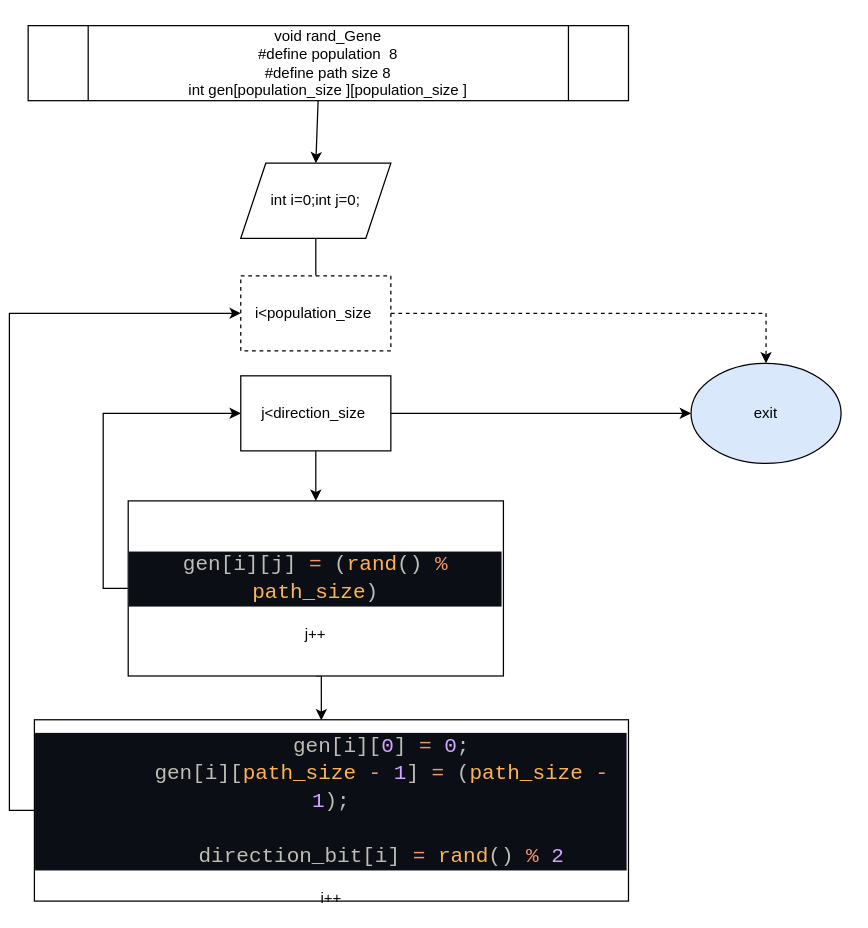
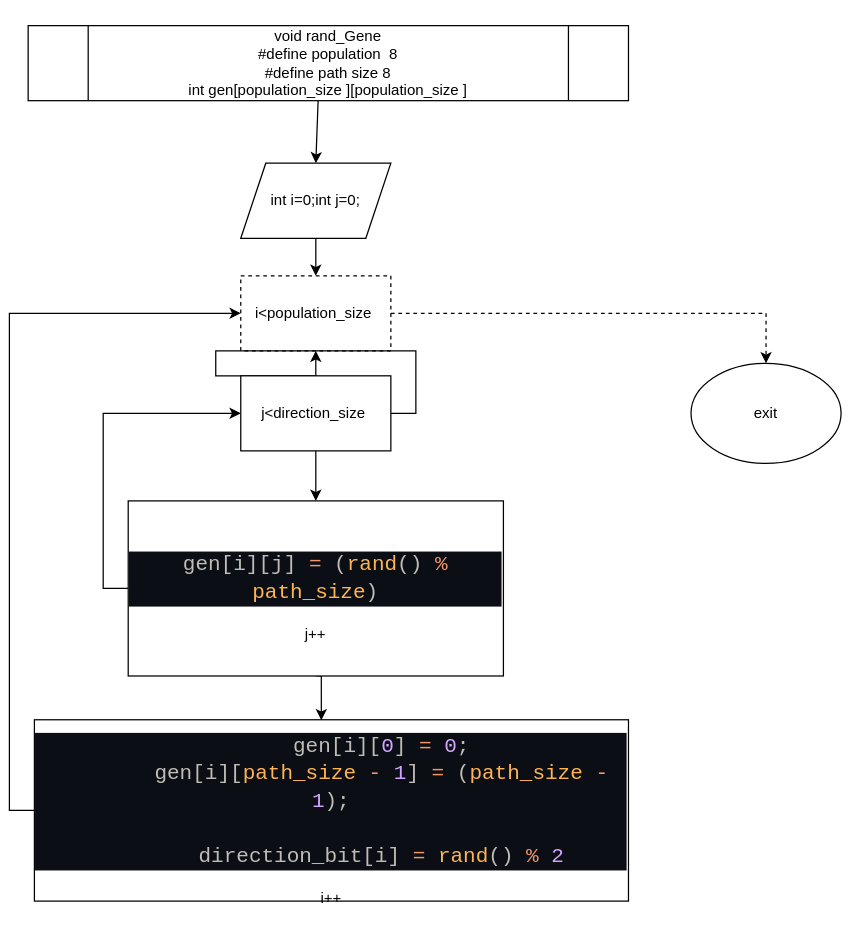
(316, 269) -> (316, 266)
(548, 413) -> (324, 351)
(766, 413) -> (766, 413)
